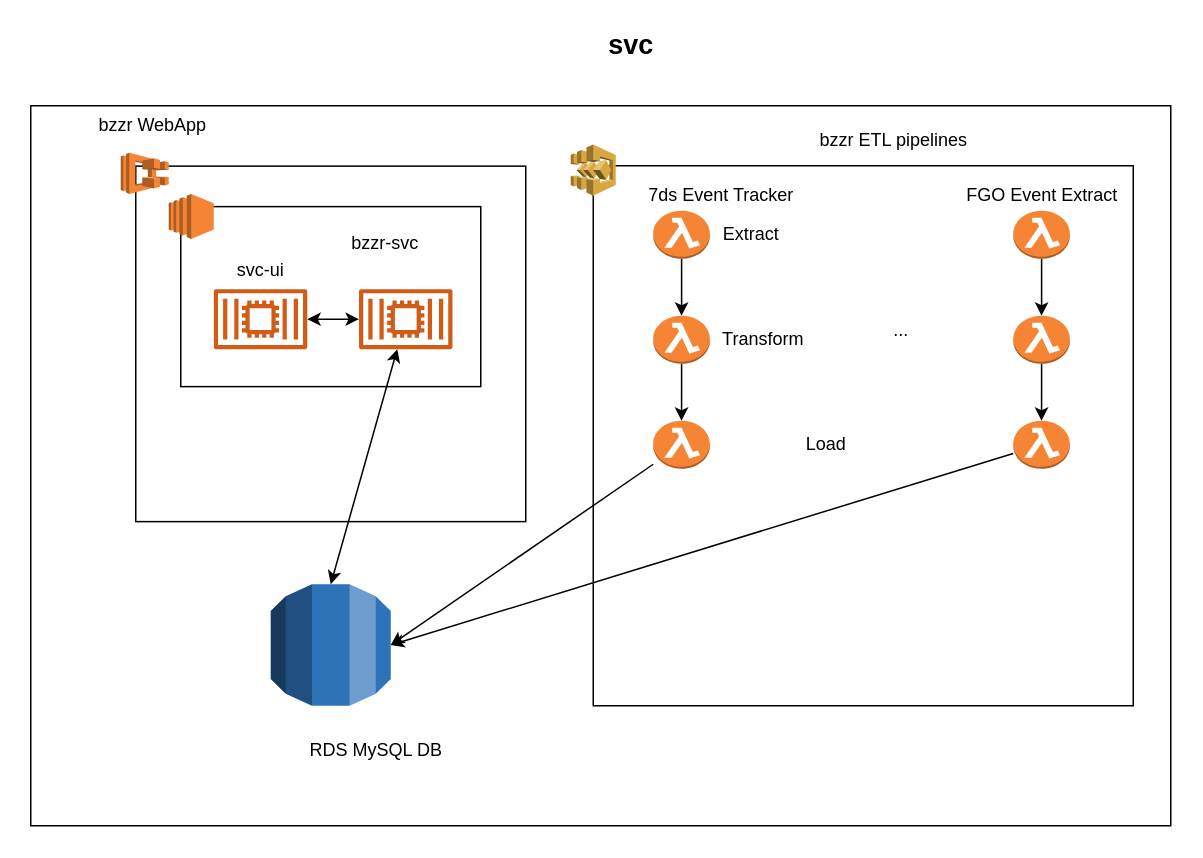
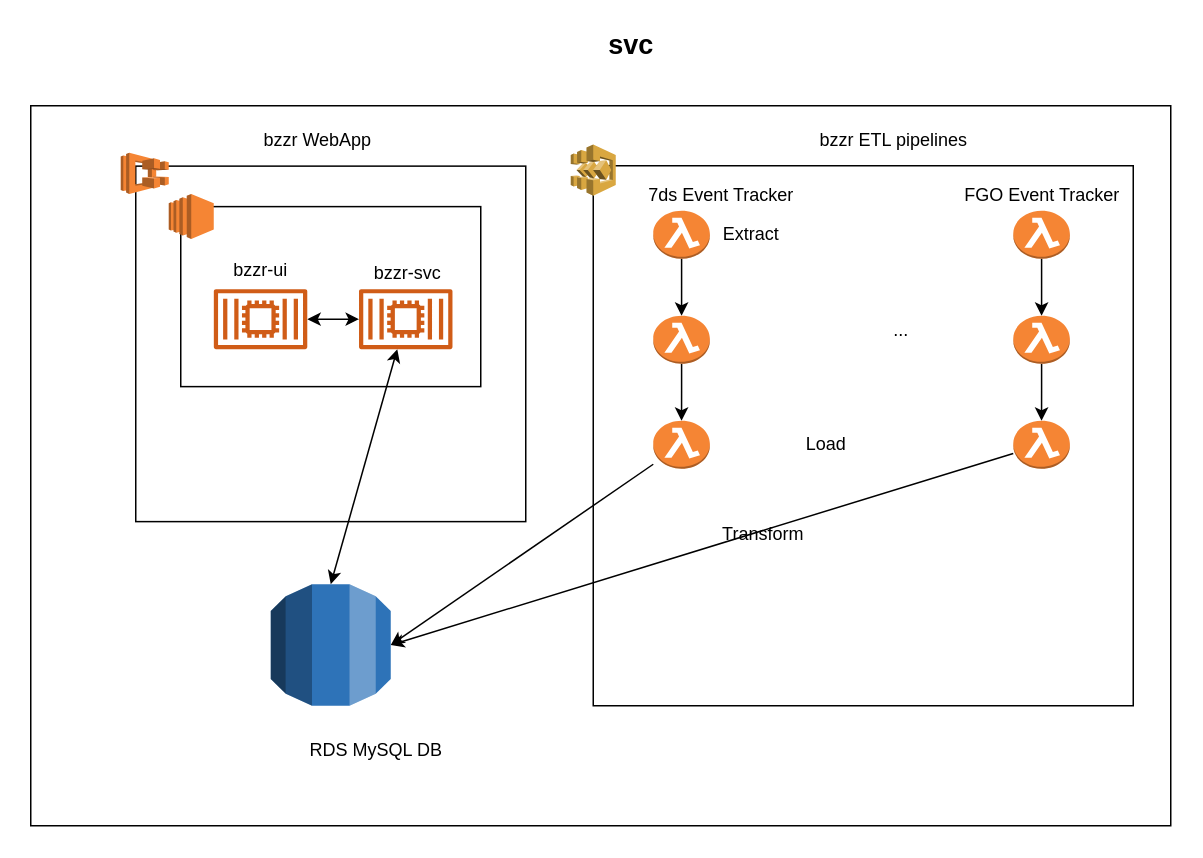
(153, 125) -> (318, 140)
(1043, 196) -> (1043, 196)
(385, 244) -> (408, 274)
(261, 271) -> (261, 271)
(762, 340) -> (762, 535)
